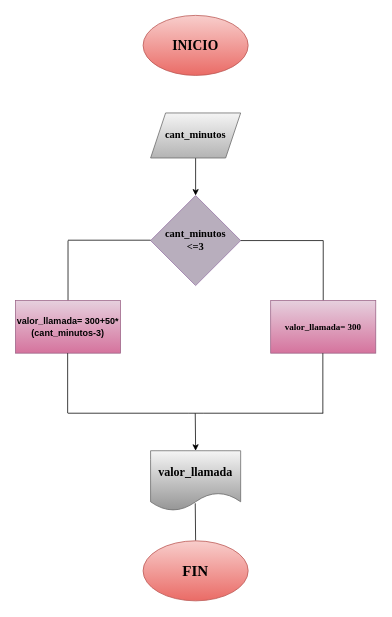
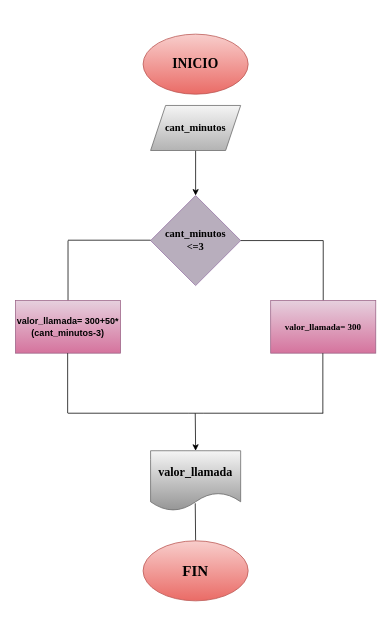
(195, 45) -> (195, 64)
(195, 135) -> (195, 128)
